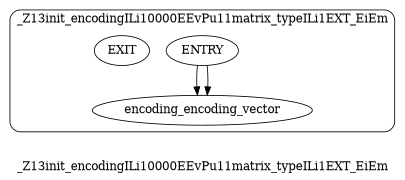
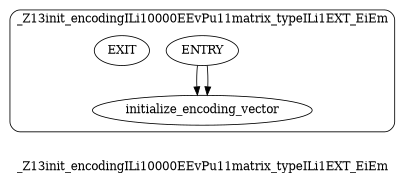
(202, 110) -> (202, 110)
